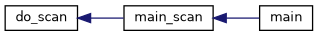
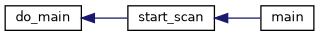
(41, 18) -> (43, 18)
(169, 18) -> (171, 18)
